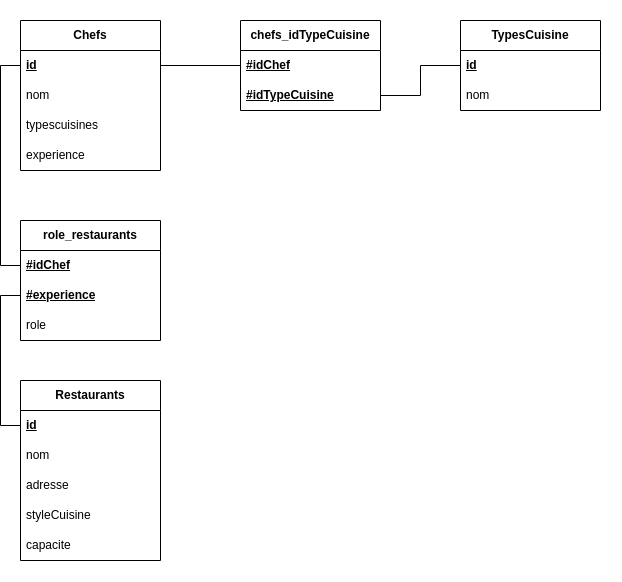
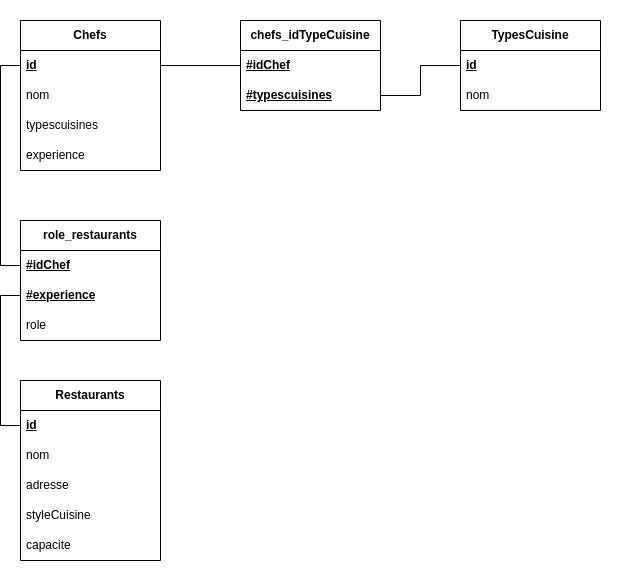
(289, 96) -> (290, 96)
